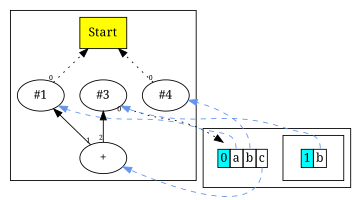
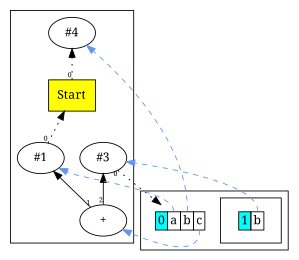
(139, 69) -> (72, 68)
